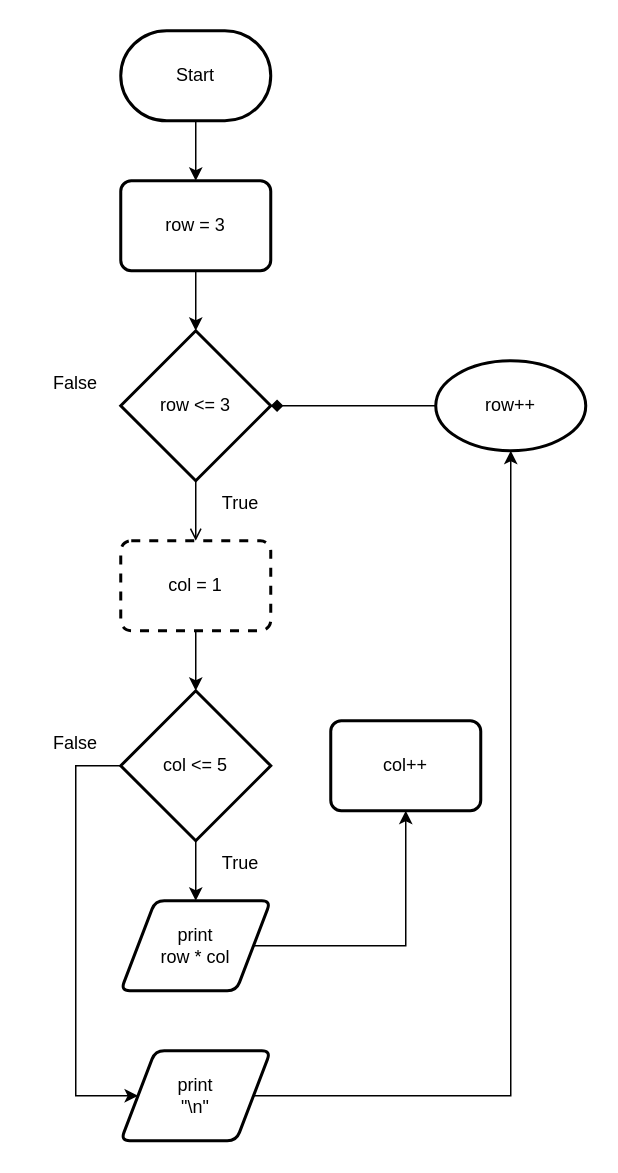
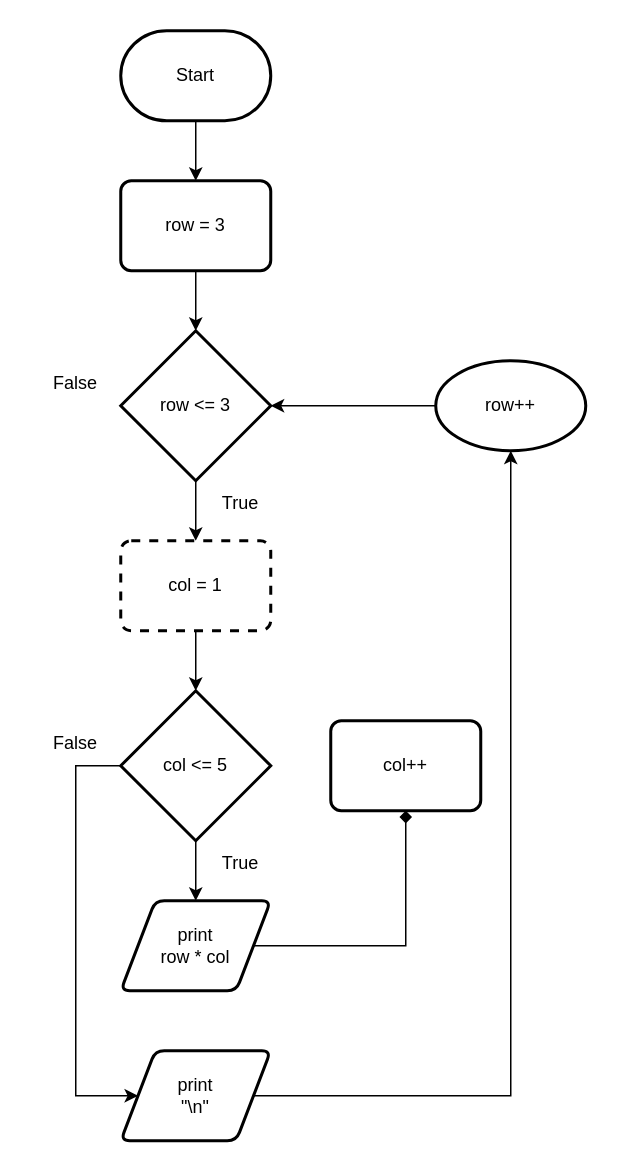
(283, 406) -> (282, 406)
(196, 531) -> (196, 529)
(406, 822) -> (406, 823)
